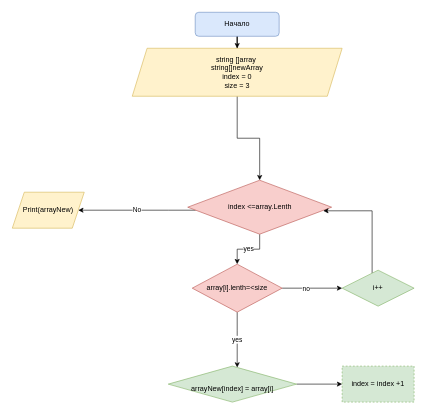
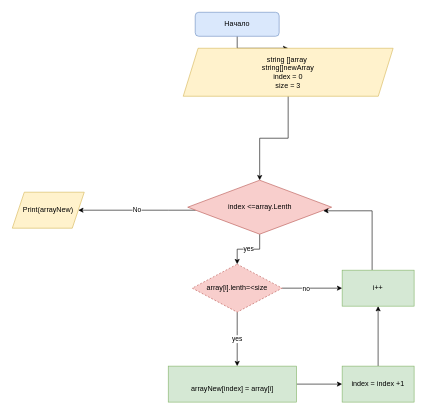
(237, 72) -> (288, 72)
(237, 288) -> (237, 288)
(378, 288) -> (378, 288)
none -> (378, 311)
(233, 384) -> (233, 384)
(378, 384) -> (378, 384)
